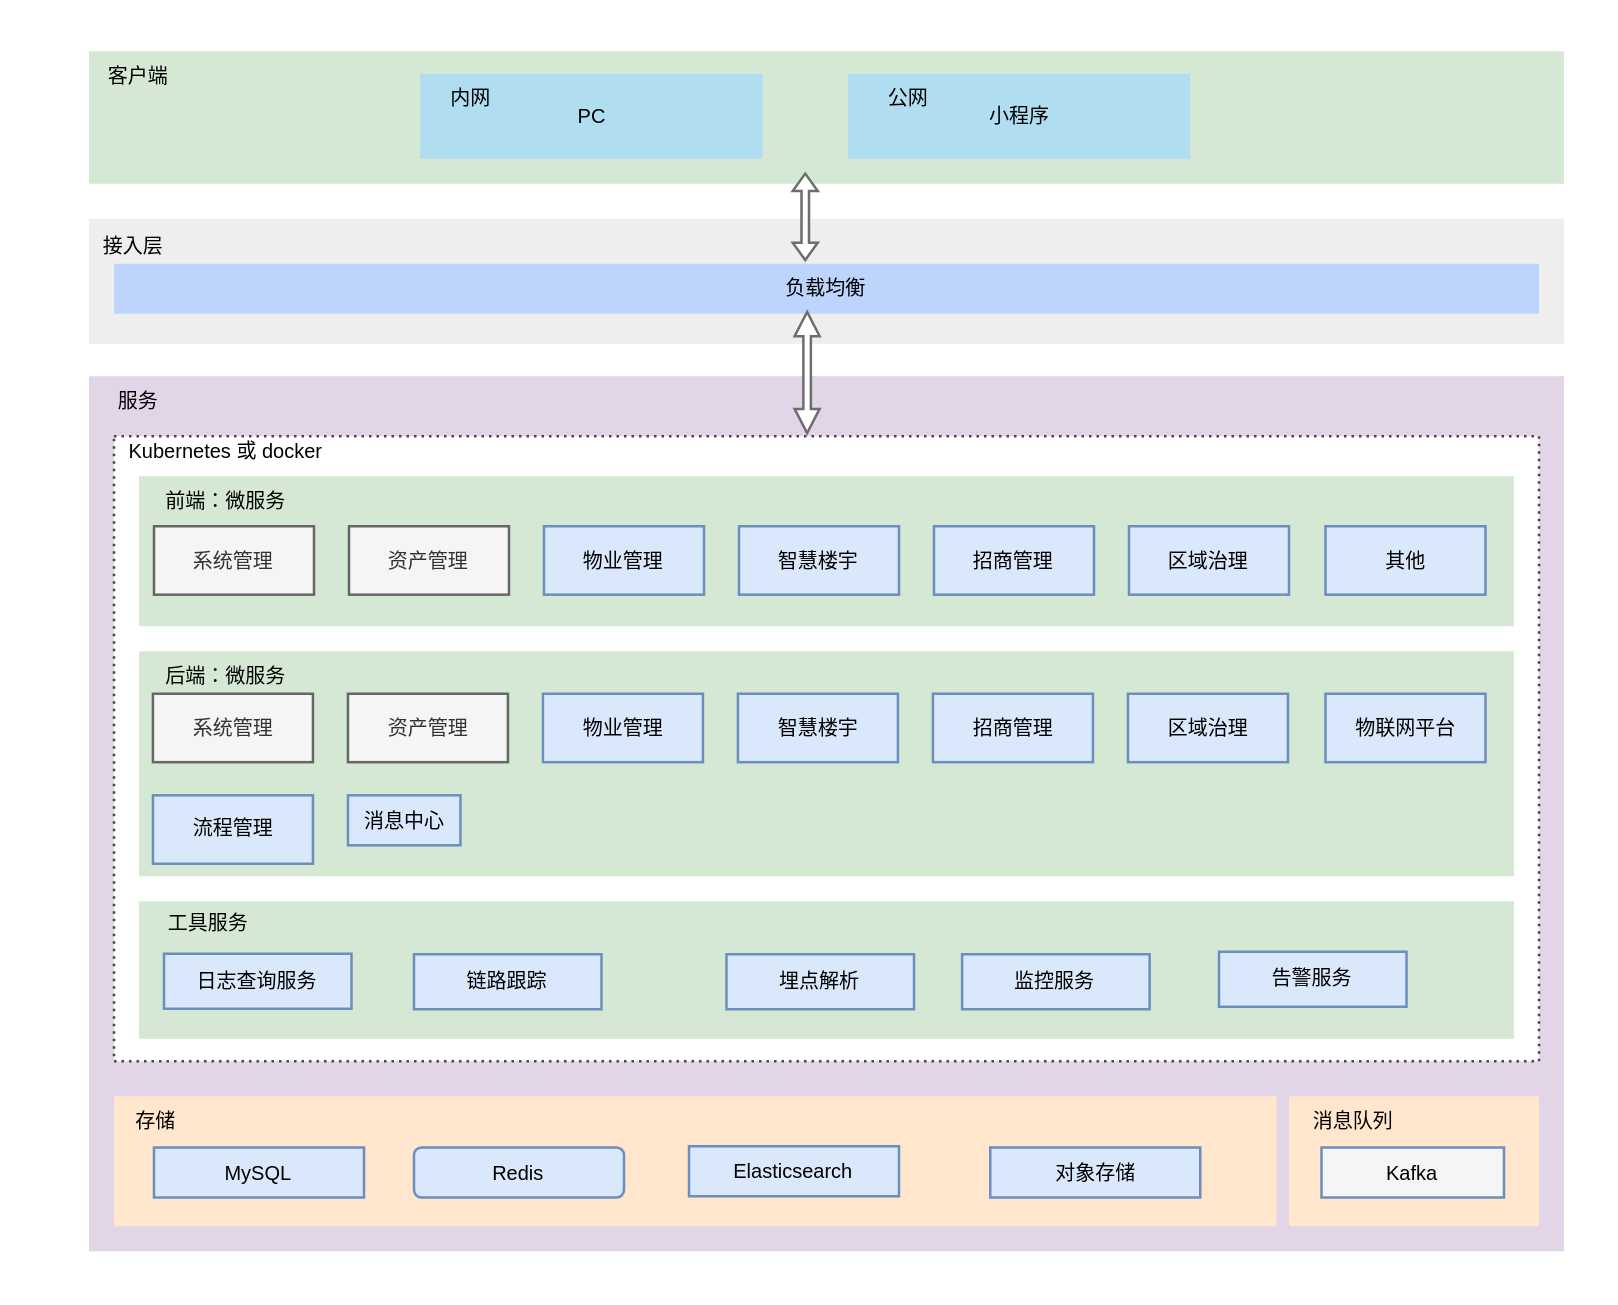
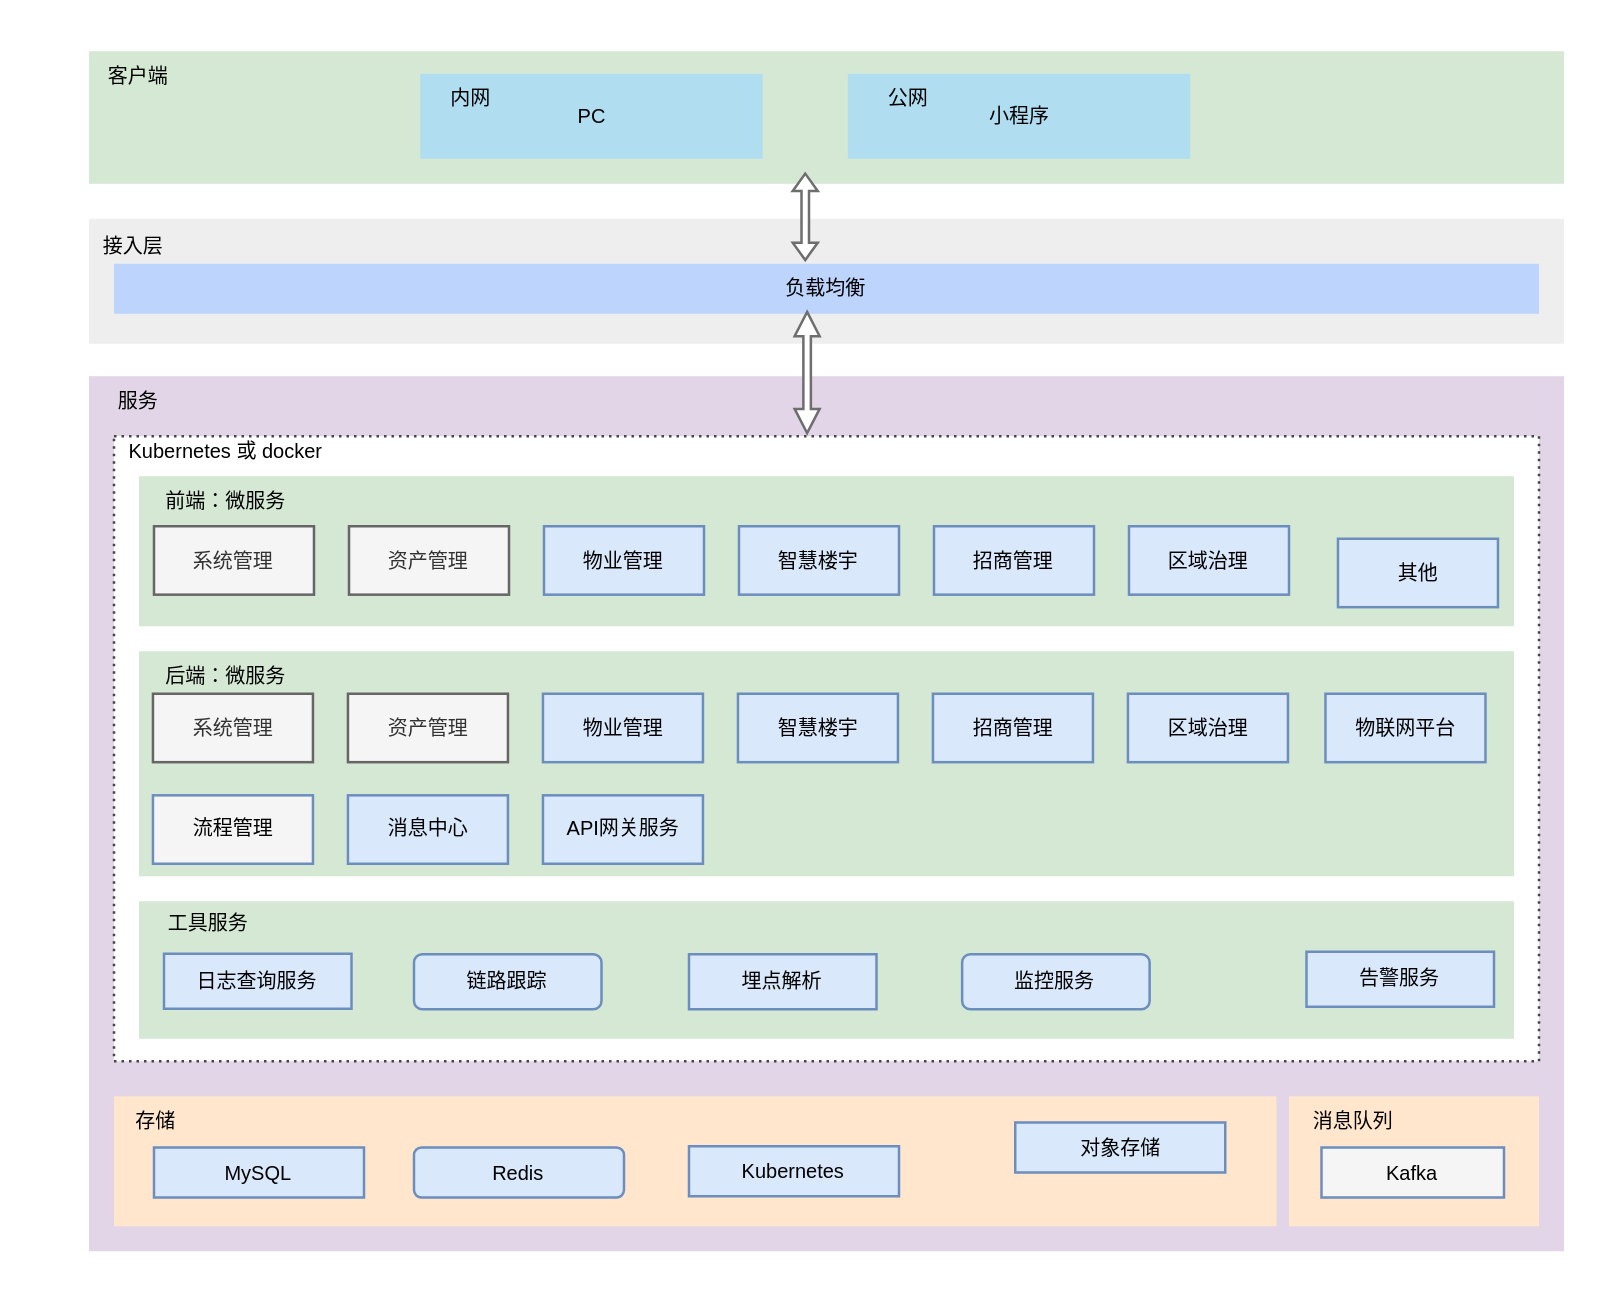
(1405, 560) -> (1418, 573)
(404, 820) -> (428, 830)
(233, 830) -> (233, 830)
none -> (623, 830)
(1313, 979) -> (1400, 979)
(508, 982) -> (508, 982)
(820, 982) -> (783, 982)
(1056, 982) -> (1056, 982)
(794, 1171) -> (794, 1171)
(1095, 1173) -> (1120, 1148)
